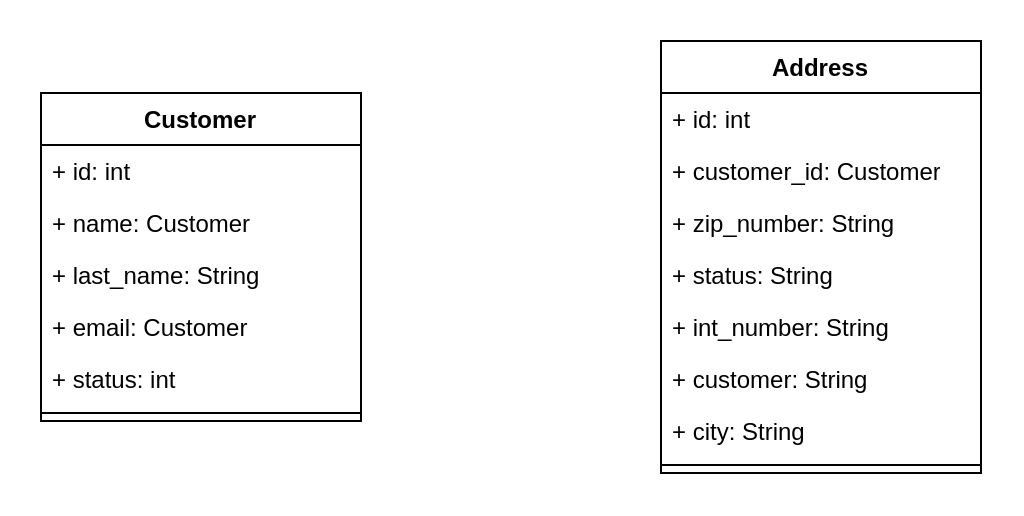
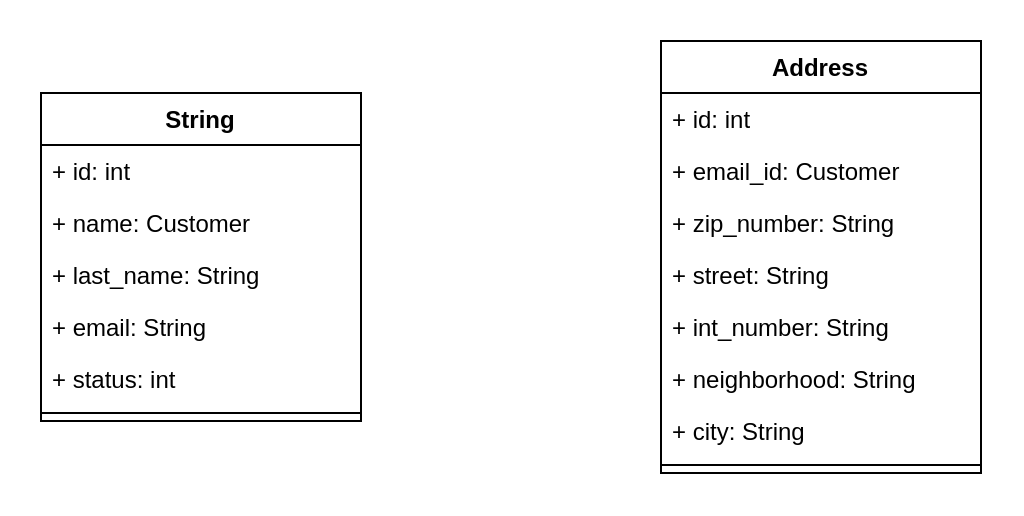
(201, 121) -> (201, 121)
(815, 173) -> (789, 173)
(768, 277) -> (768, 277)
(152, 329) -> (135, 329)
(781, 381) -> (805, 381)
